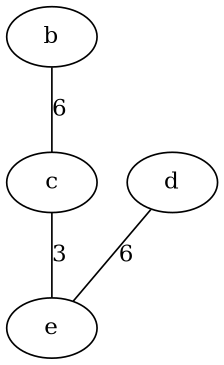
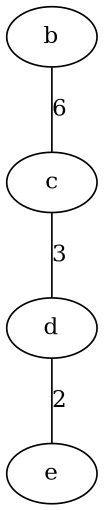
(52, 255) -> (52, 255)
(127, 255) -> (60, 401)
